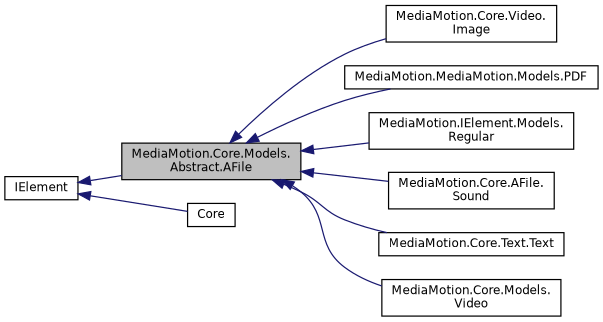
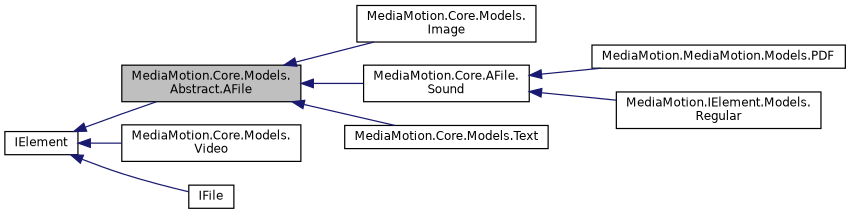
(471, 24) -> (446, 24)
(322, 108) -> (571, 71)
(341, 146) -> (579, 96)
(211, 215) -> (211, 197)
(471, 244) -> (446, 137)
(327, 245) -> (106, 143)
